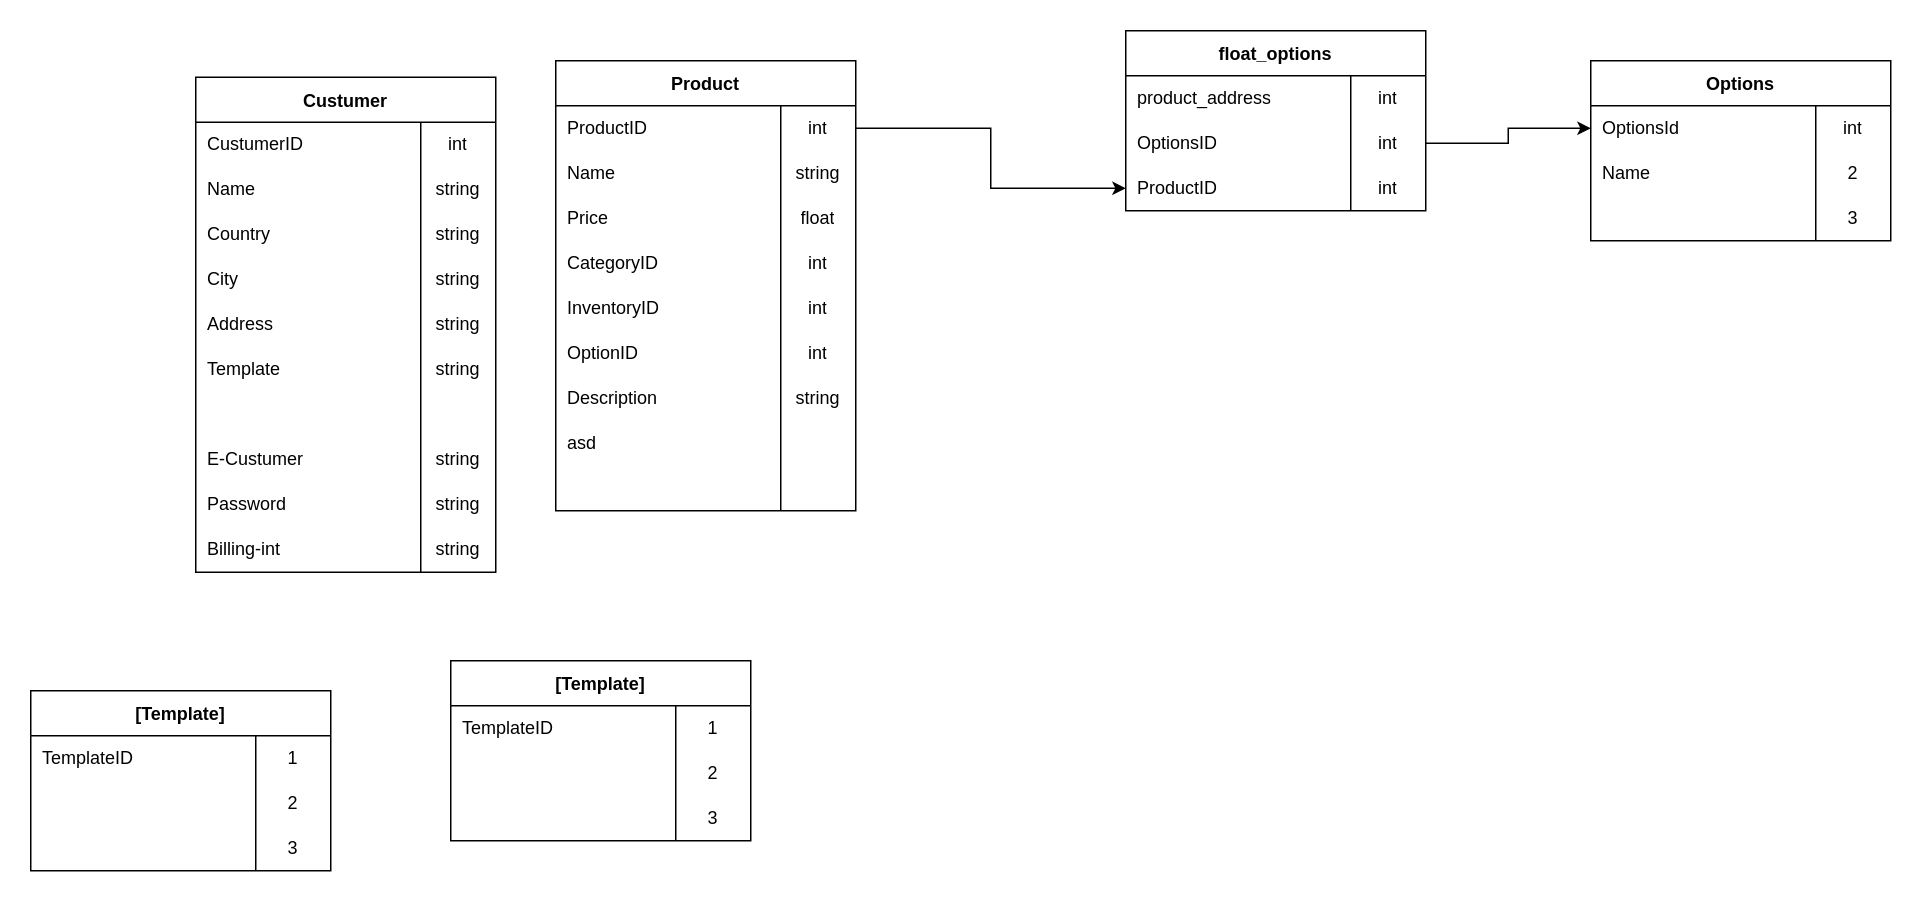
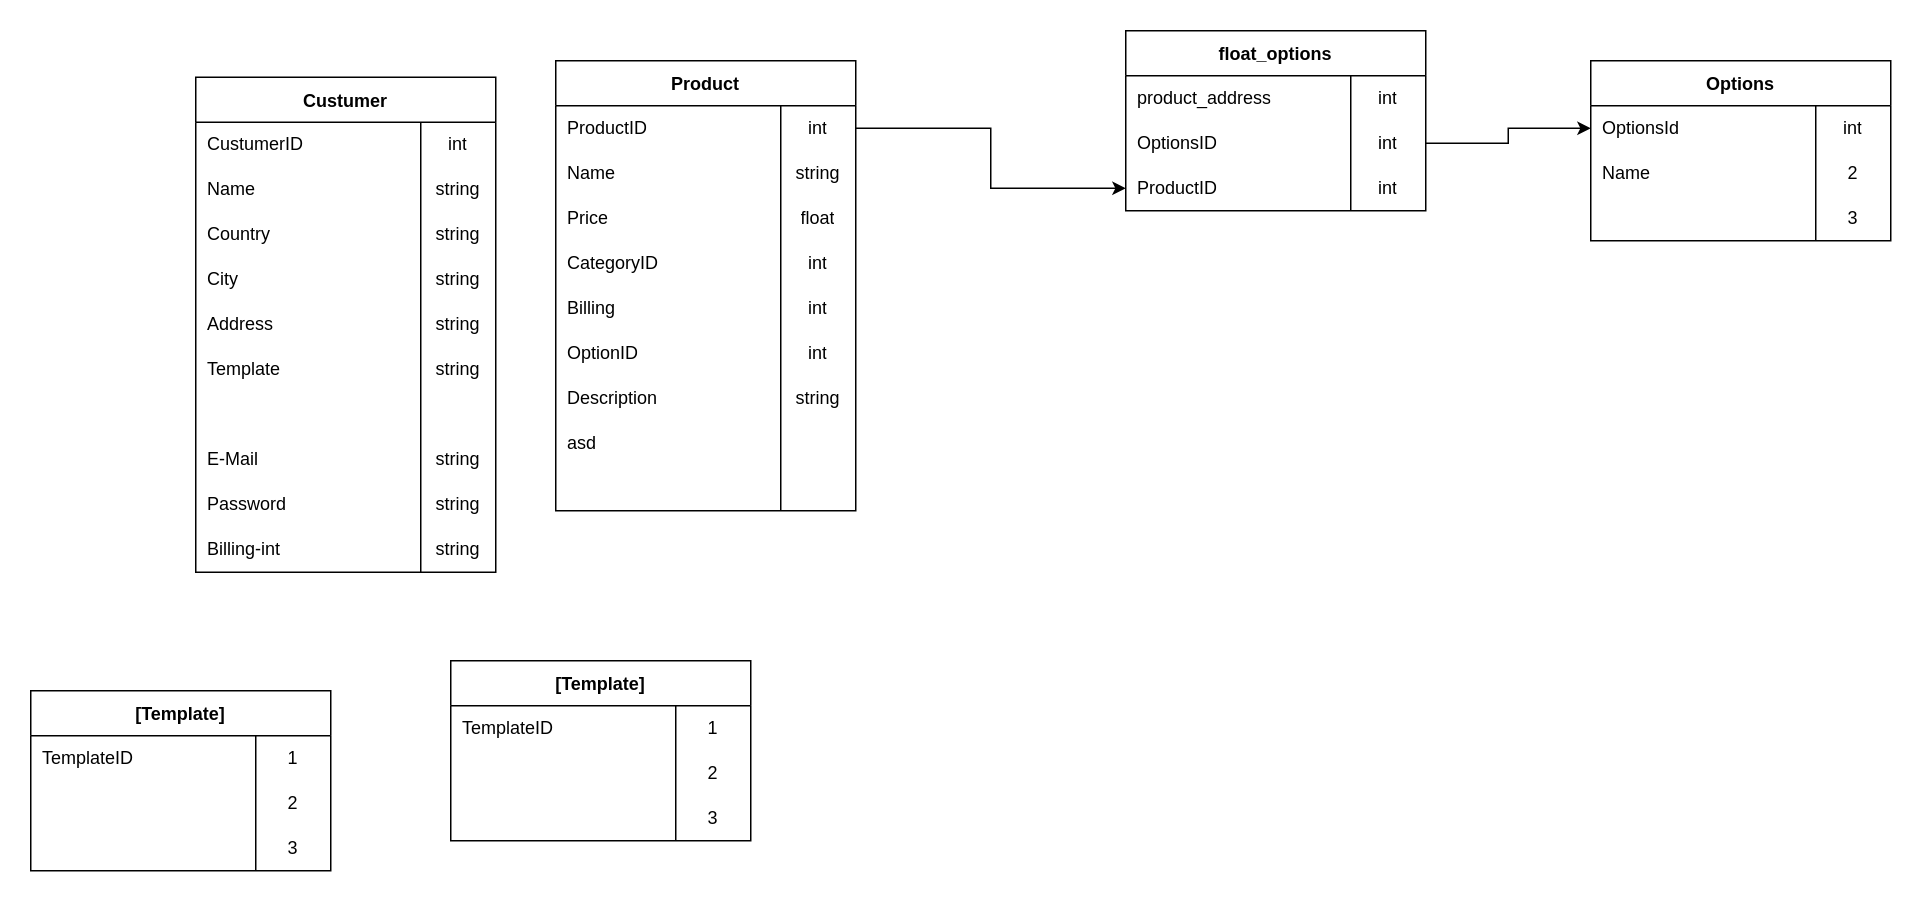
(623, 308) -> (594, 308)
(258, 460) -> (233, 460)
